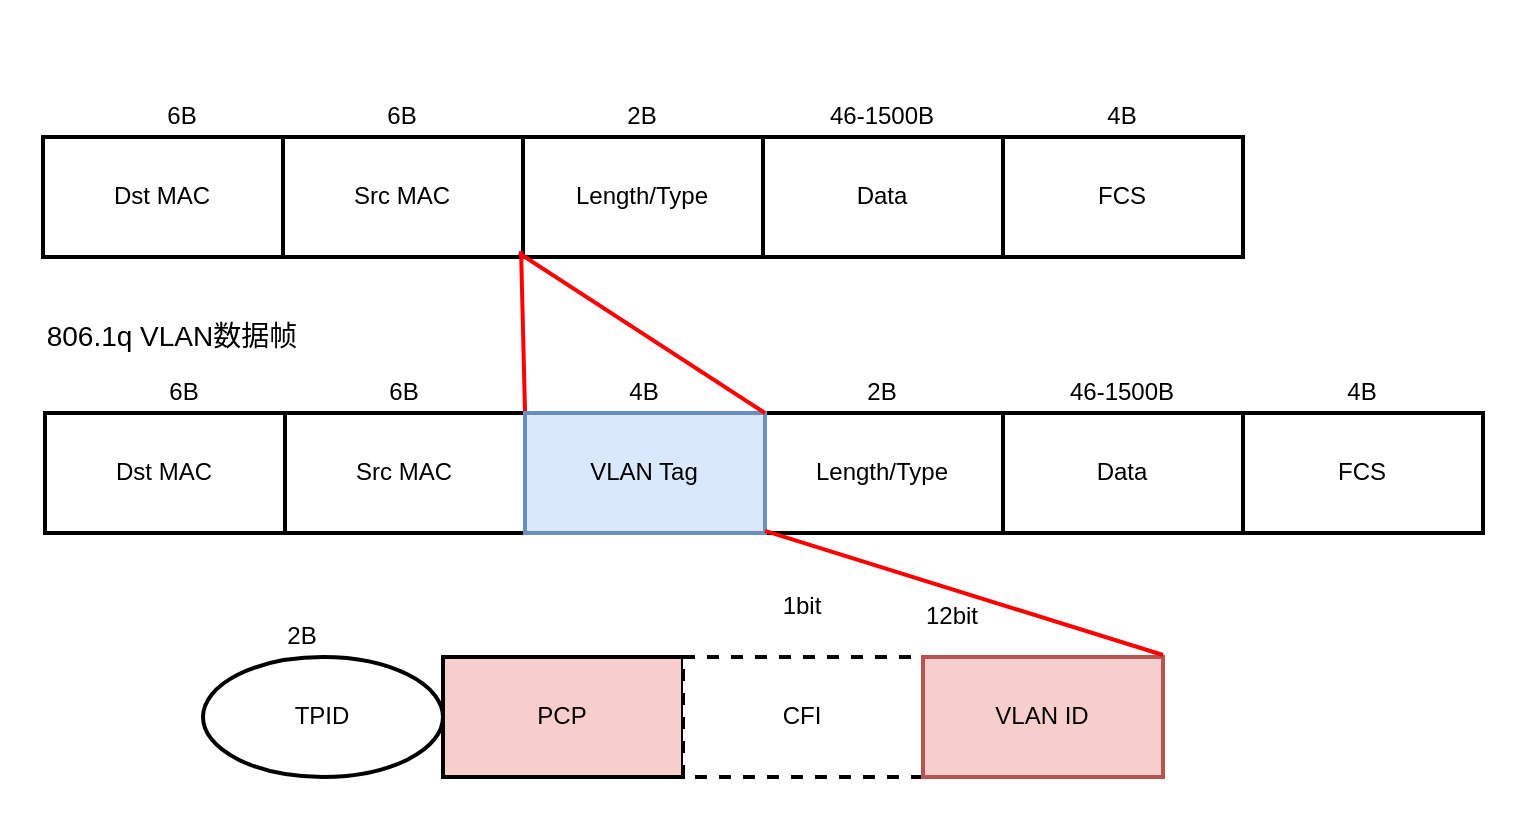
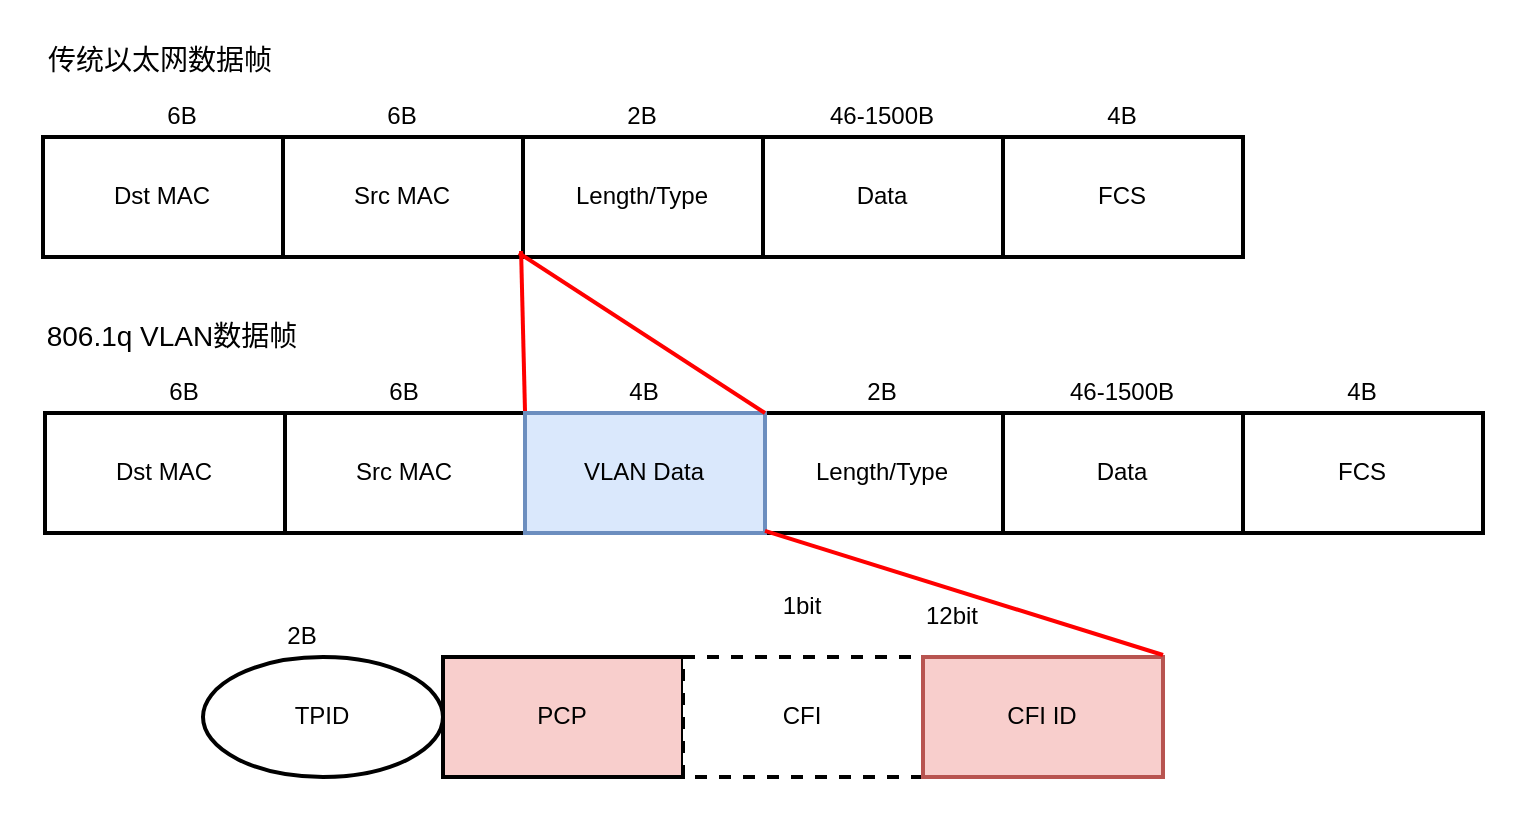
none -> (161, 61)
(645, 473) -> (645, 473)
(1043, 717) -> (1043, 717)
